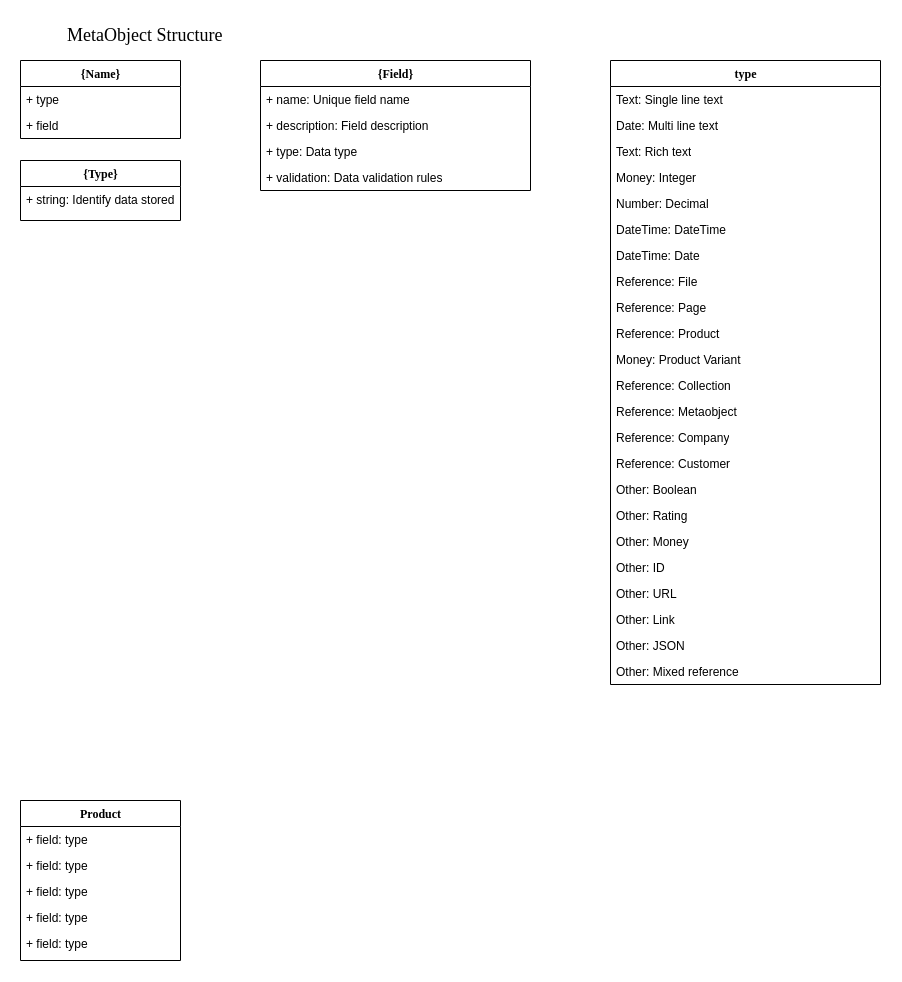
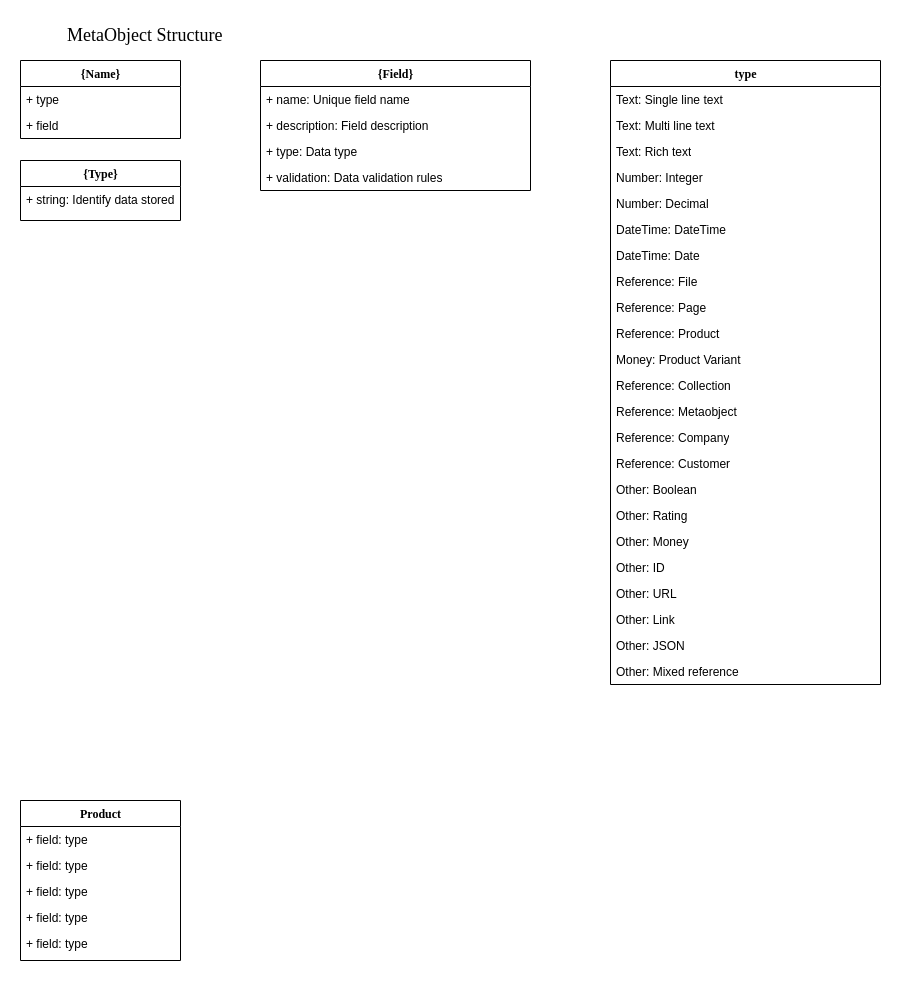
(675, 127) -> (675, 127)
(660, 179) -> (664, 179)
